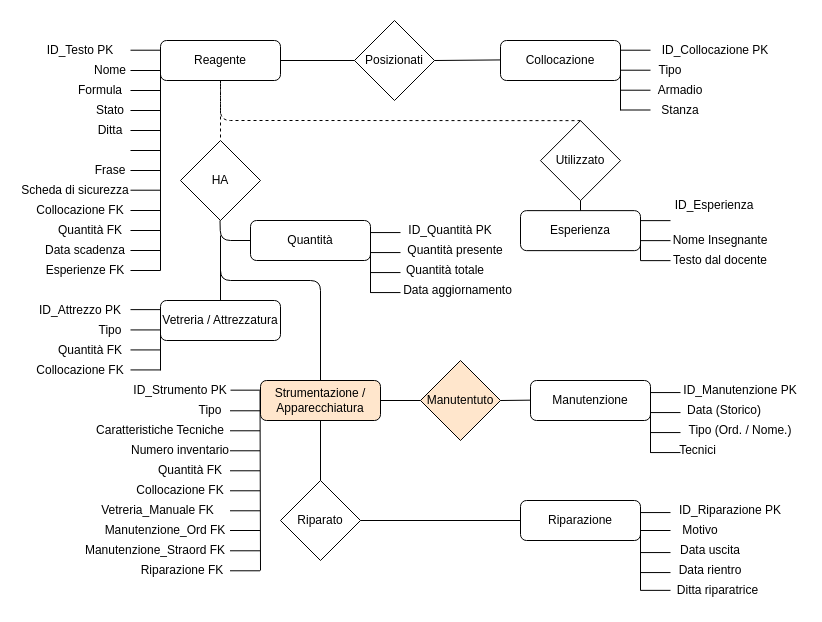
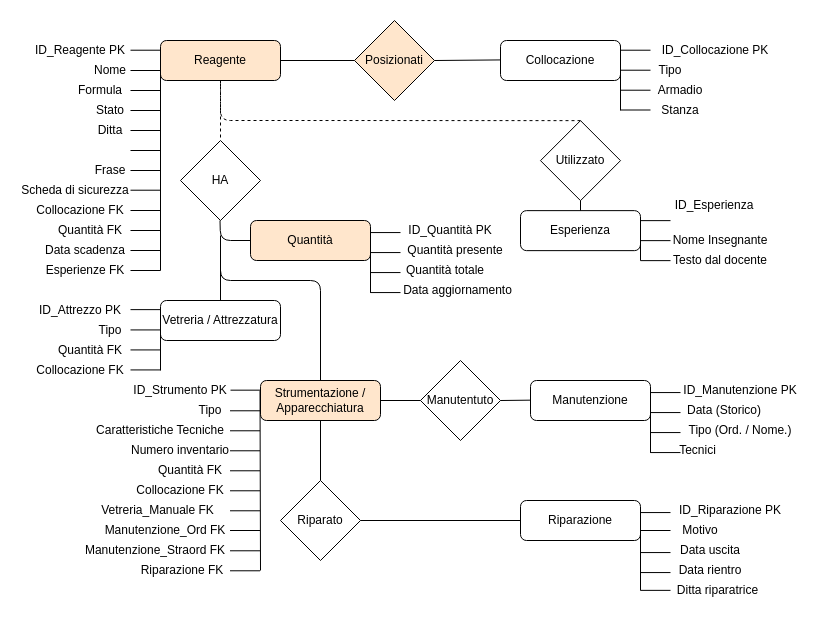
(81, 51) -> (81, 51)
(221, 61) -> (221, 61)
(395, 61) -> (395, 61)
(311, 241) -> (311, 241)
(461, 401) -> (461, 401)
